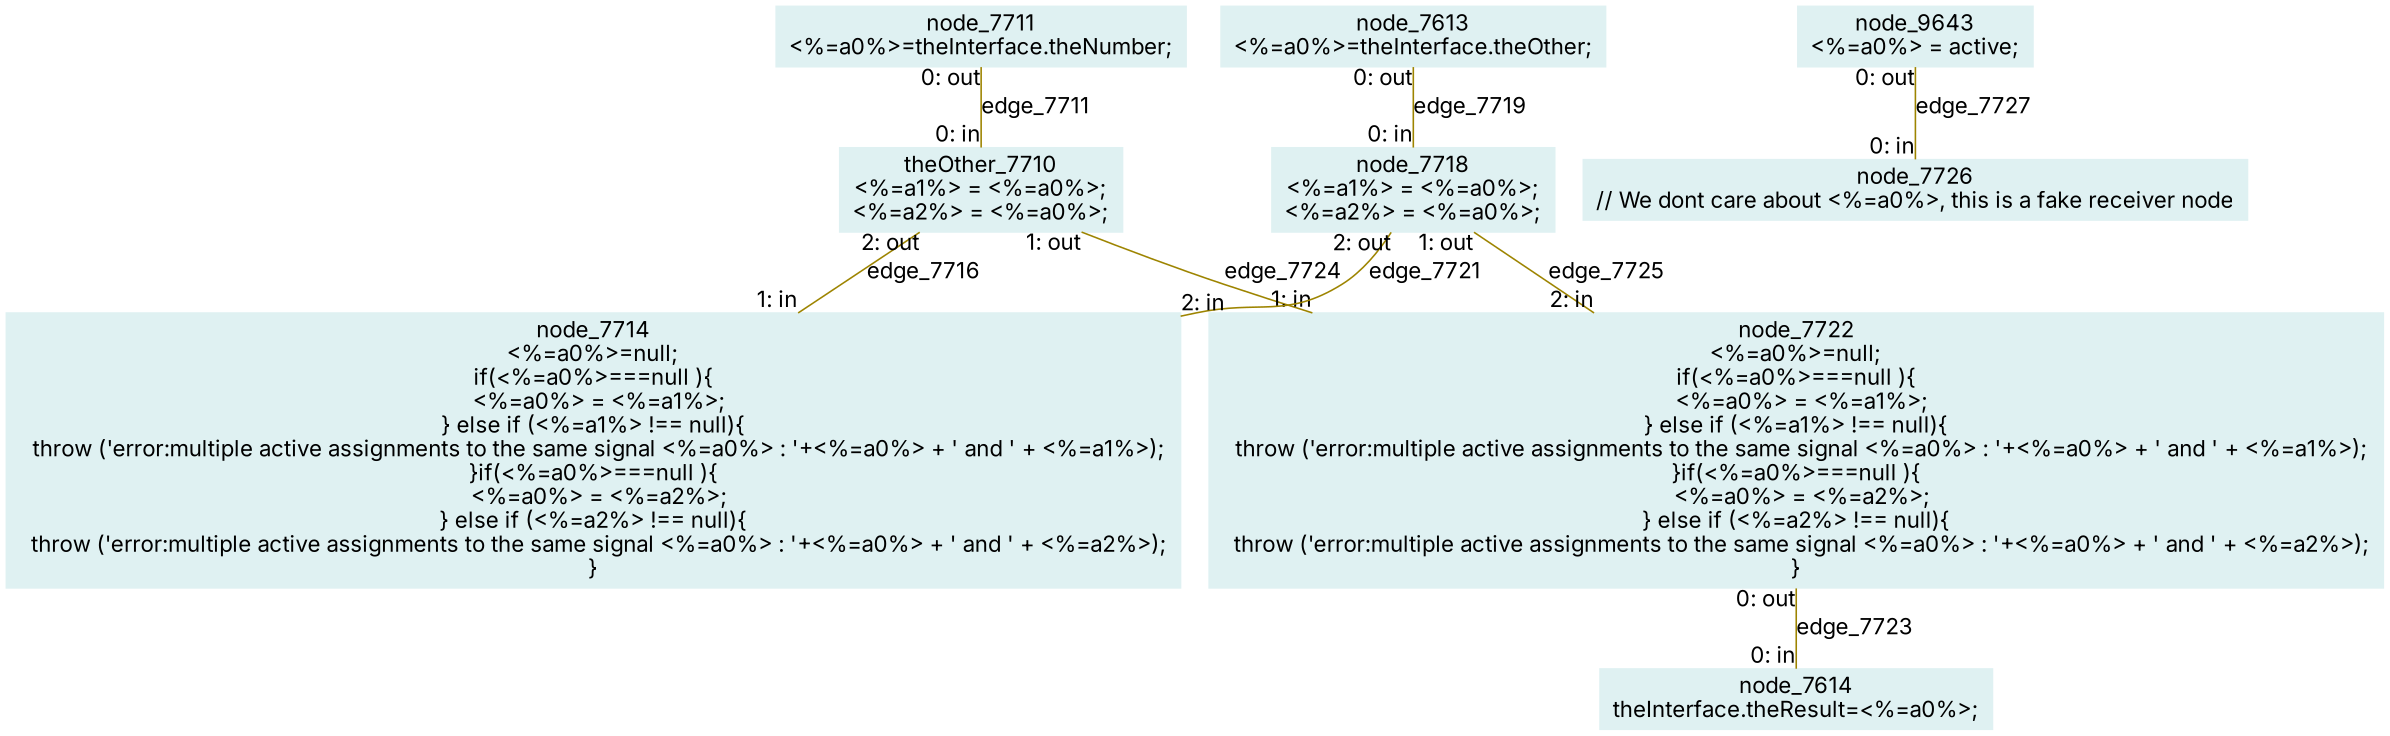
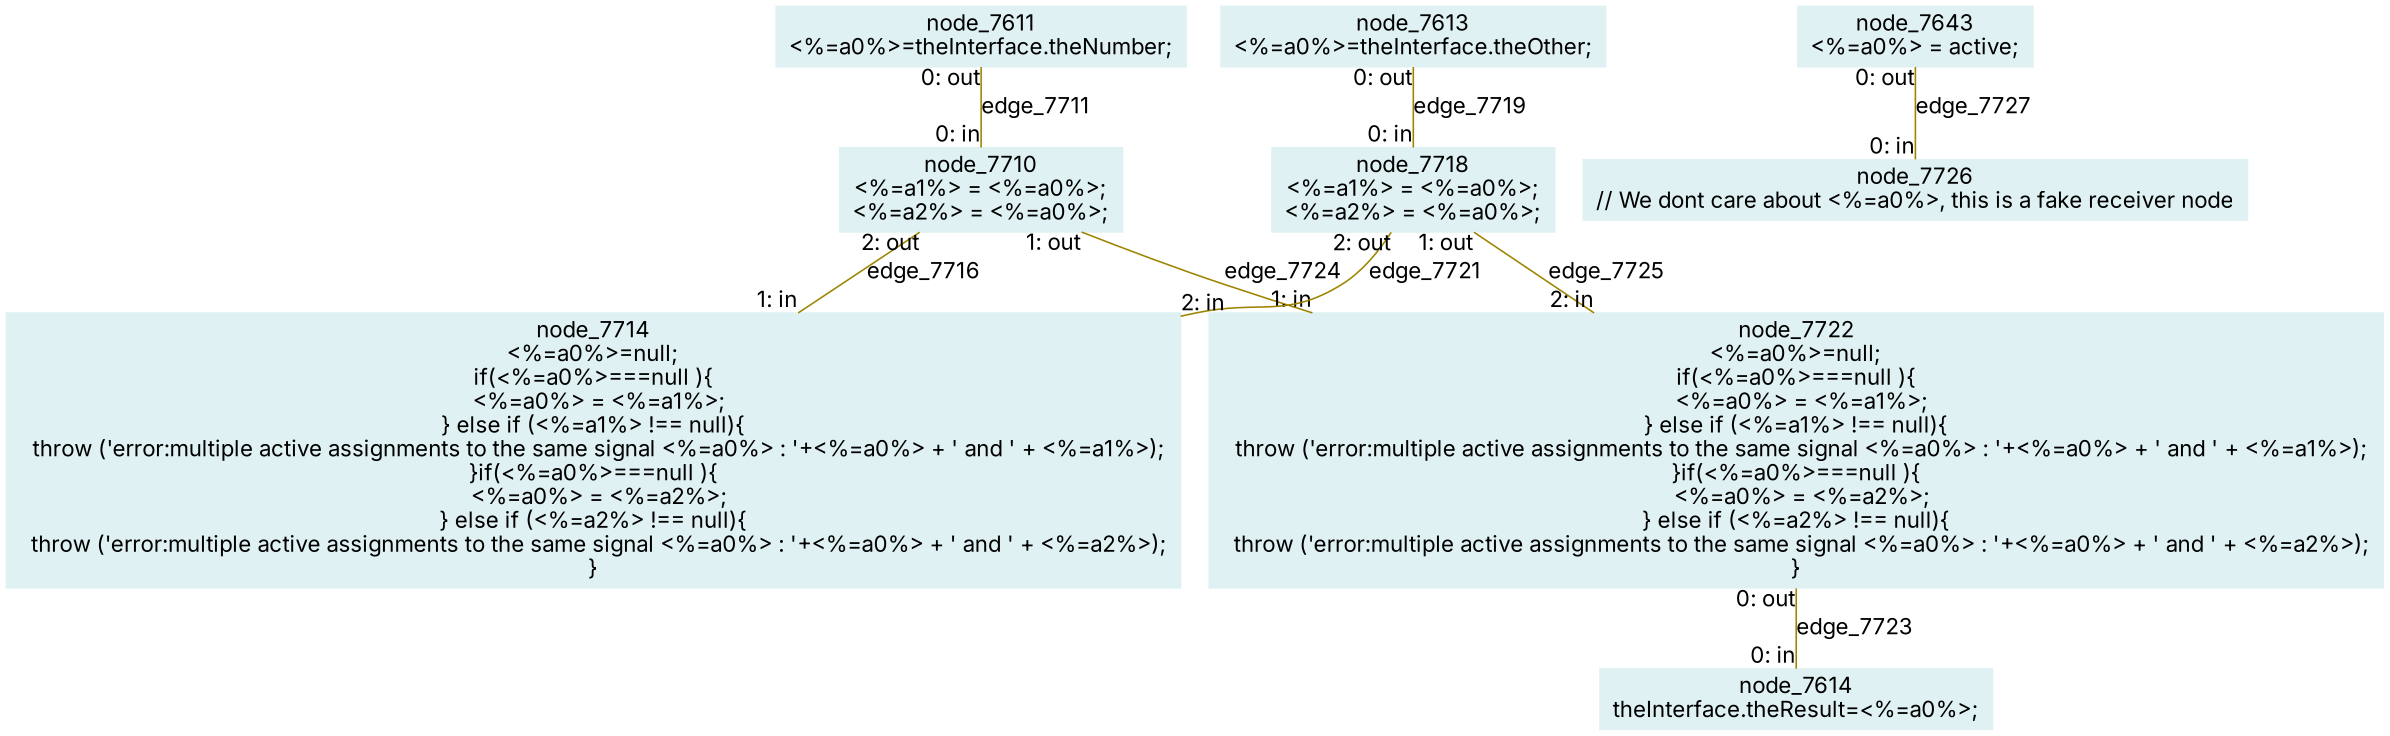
(981, 37) -> (981, 37)
(1915, 37) -> (1915, 37)
(981, 190) -> (981, 190)
